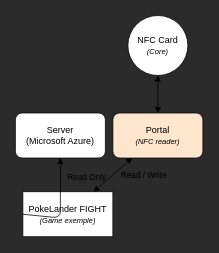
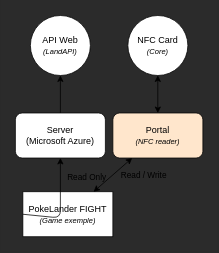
none -> (60, 45)
none -> (60, 97)
